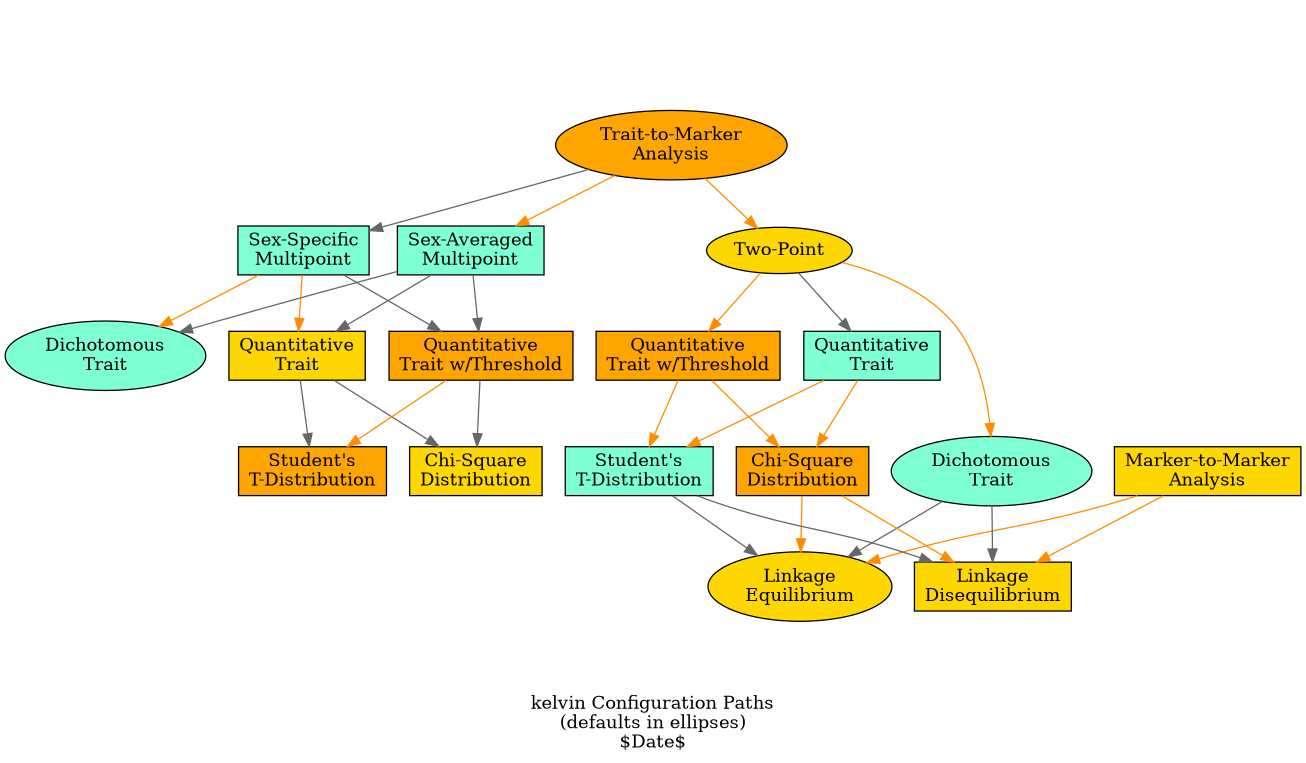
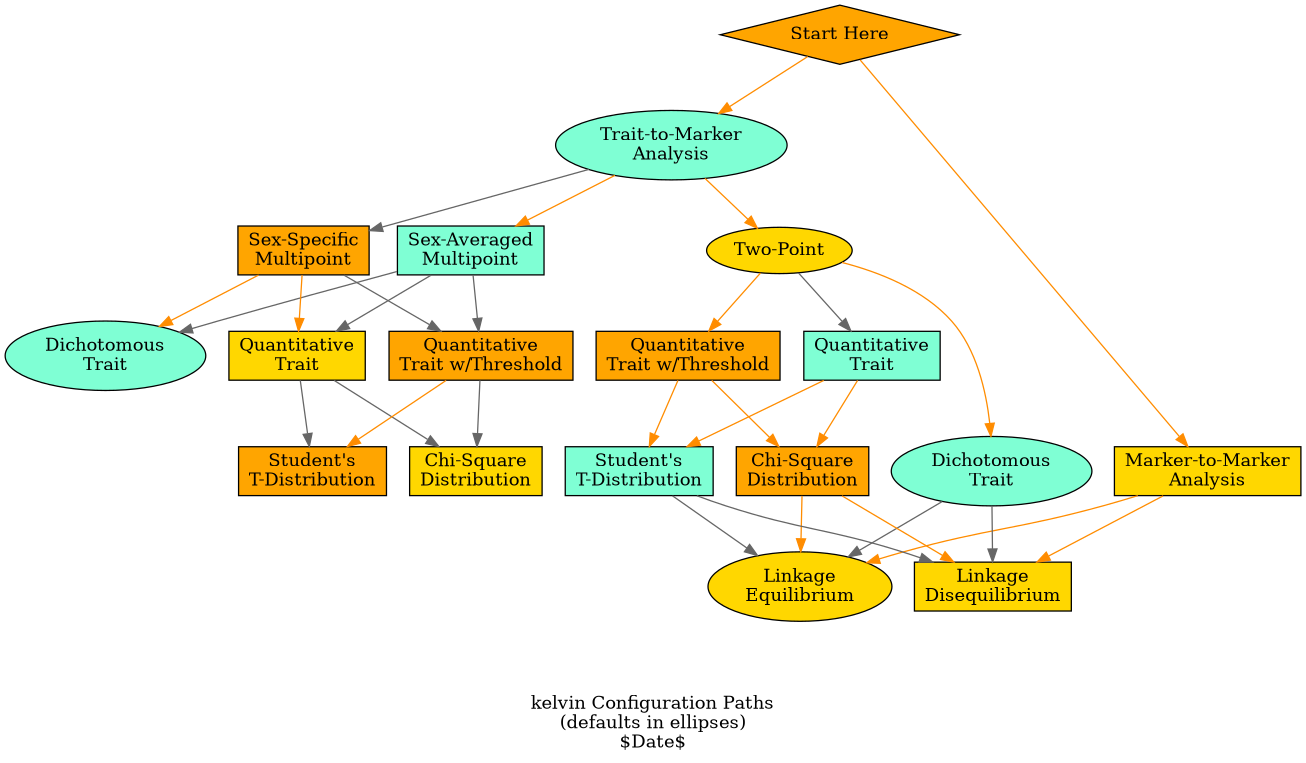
none -> (840, 35)
(671, 145) -> (671, 145)
(304, 250) -> (304, 250)
